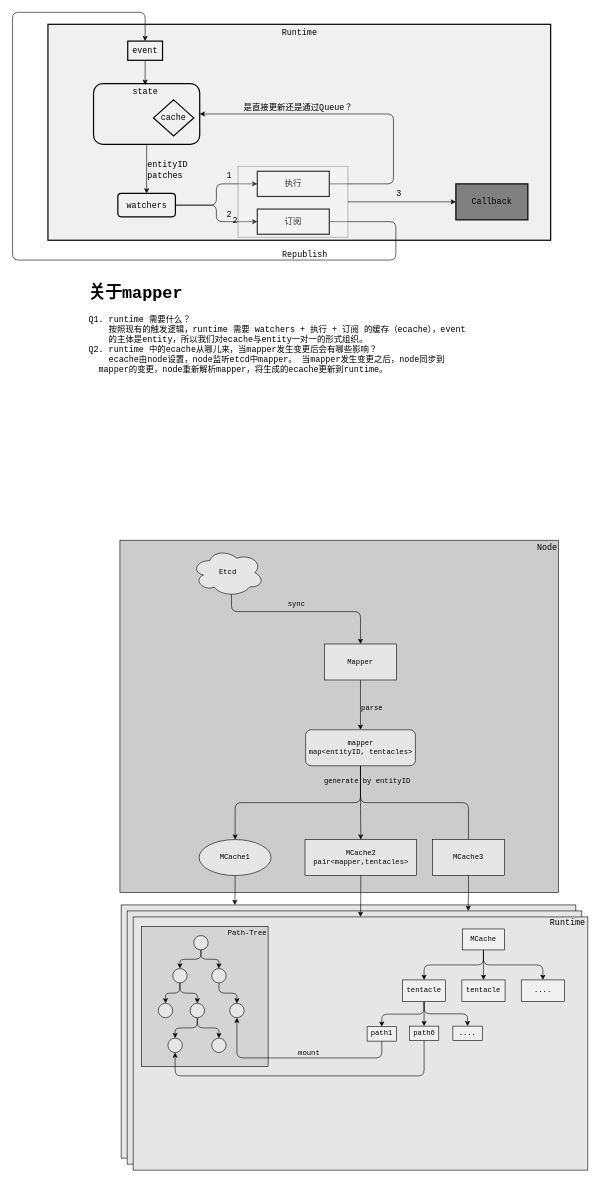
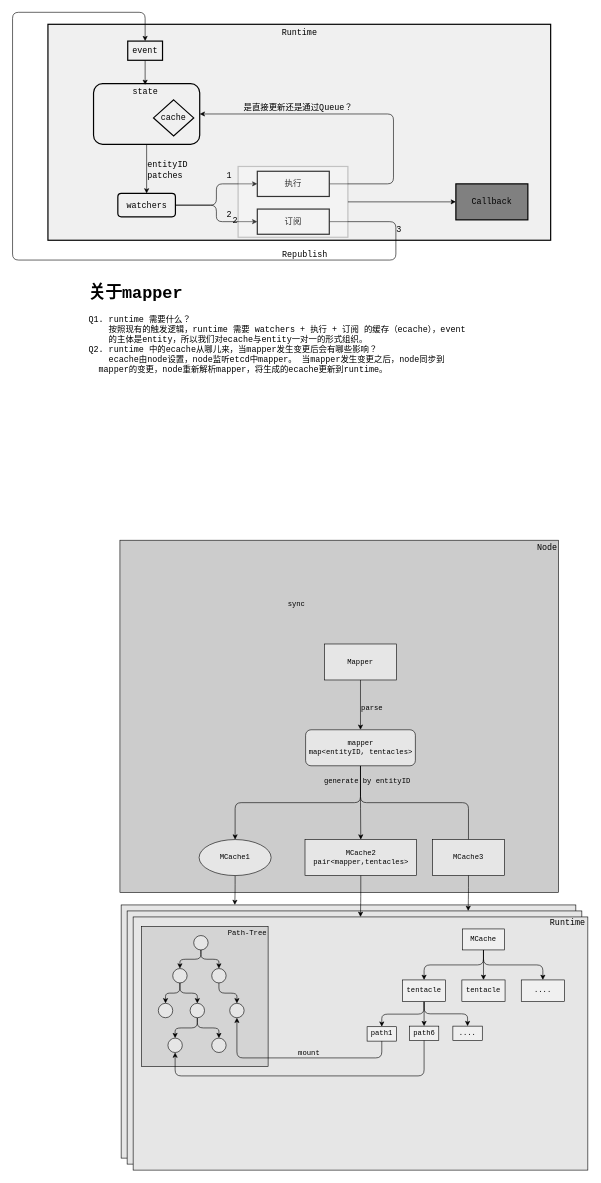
(399, 194) -> (399, 230)
(228, 573) -> none
(301, 612) -> none
